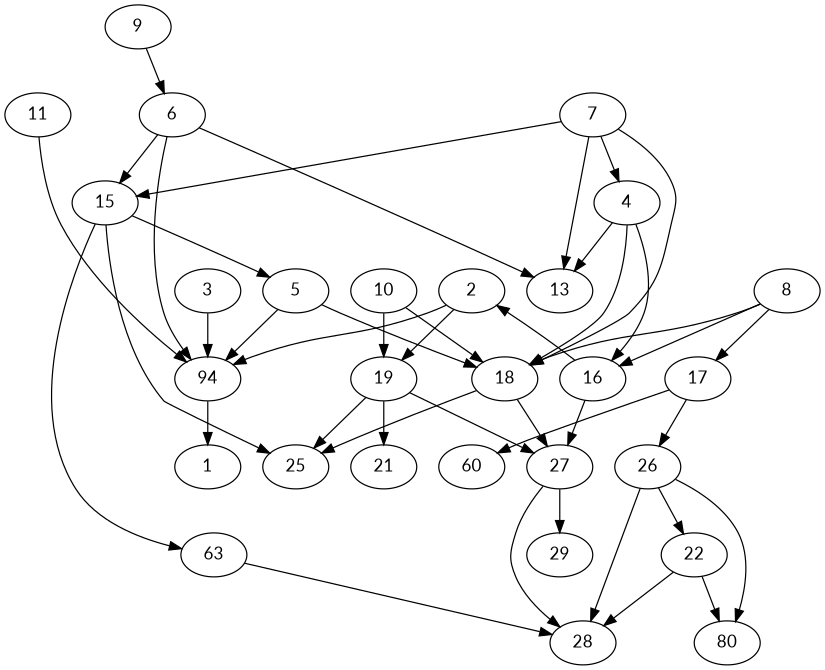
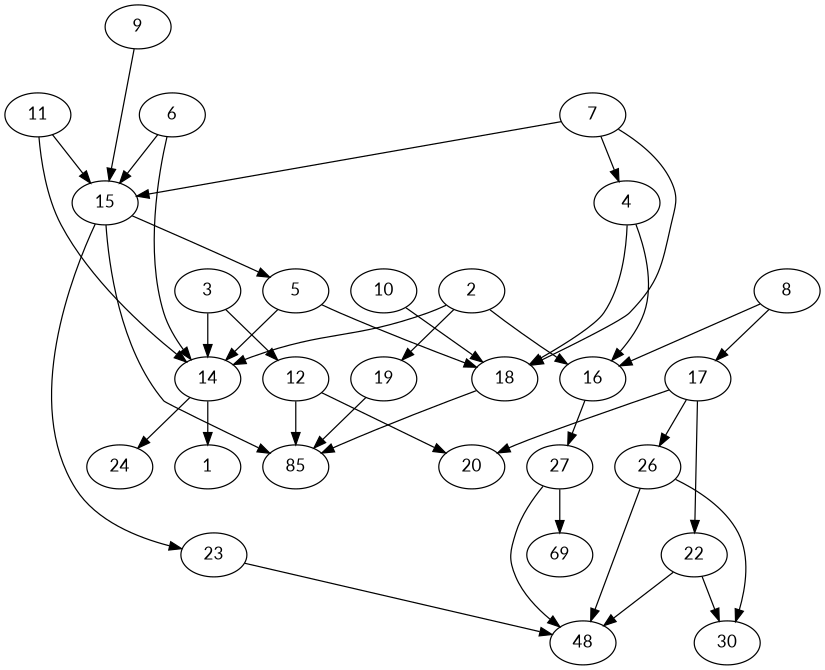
(153, 65) -> (123, 109)
none -> (68, 154)
(560, 291) -> none
(384, 329) -> none
(651, 333) -> none
(542, 336) -> (523, 334)
(208, 379) -> (208, 379)
none -> (296, 379)
(529, 418) -> none
(466, 420) -> none
none -> (120, 467)
(296, 467) -> (296, 467)
(384, 467) -> none
(472, 467) -> (472, 467)
(668, 505) -> (696, 461)
(214, 555) -> (214, 555)
(560, 555) -> (560, 555)
(583, 643) -> (583, 643)
(727, 643) -> (727, 643)
